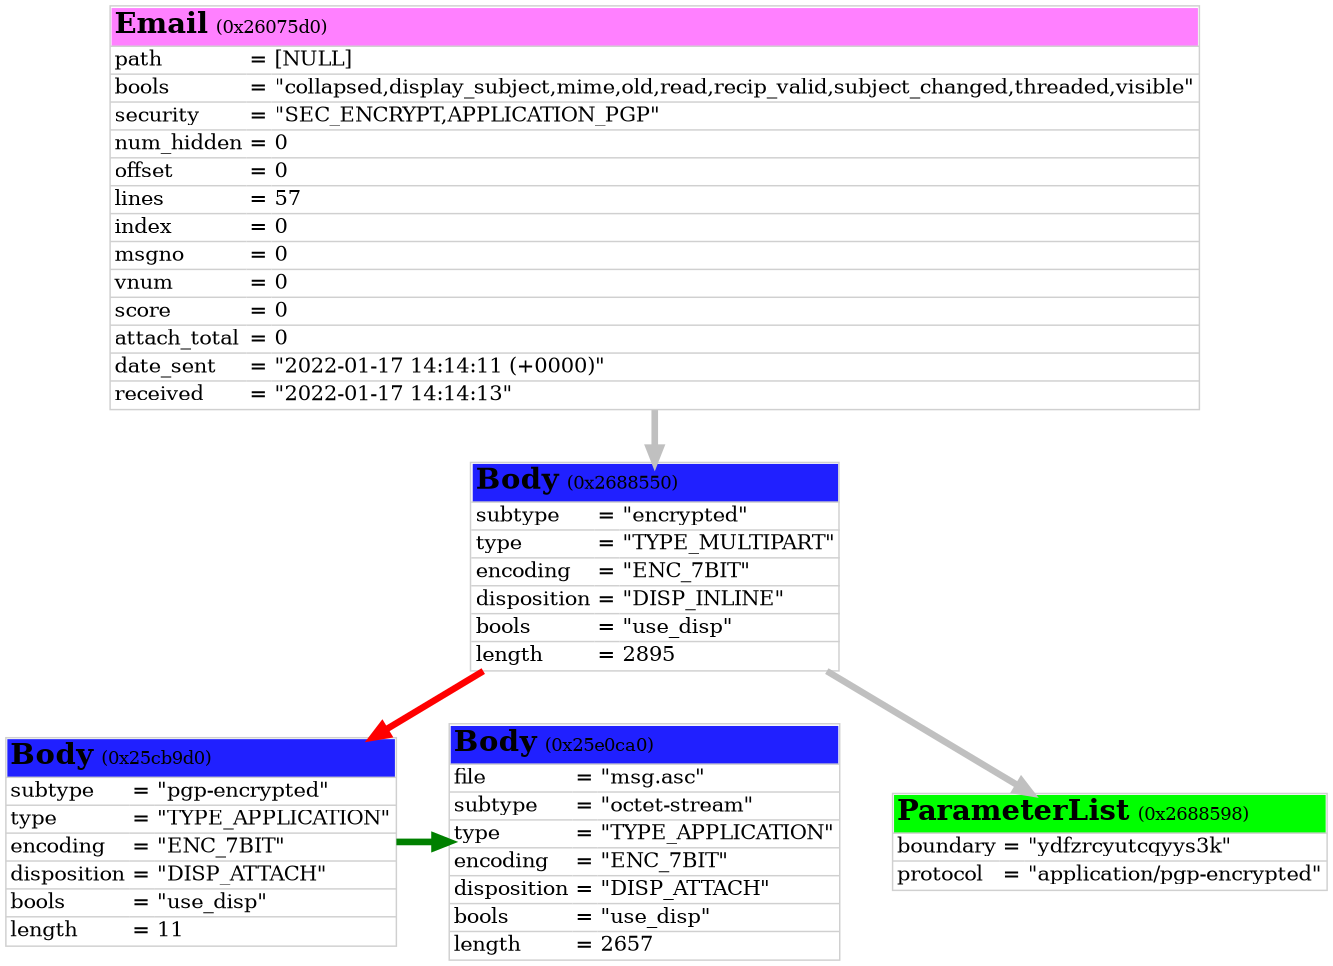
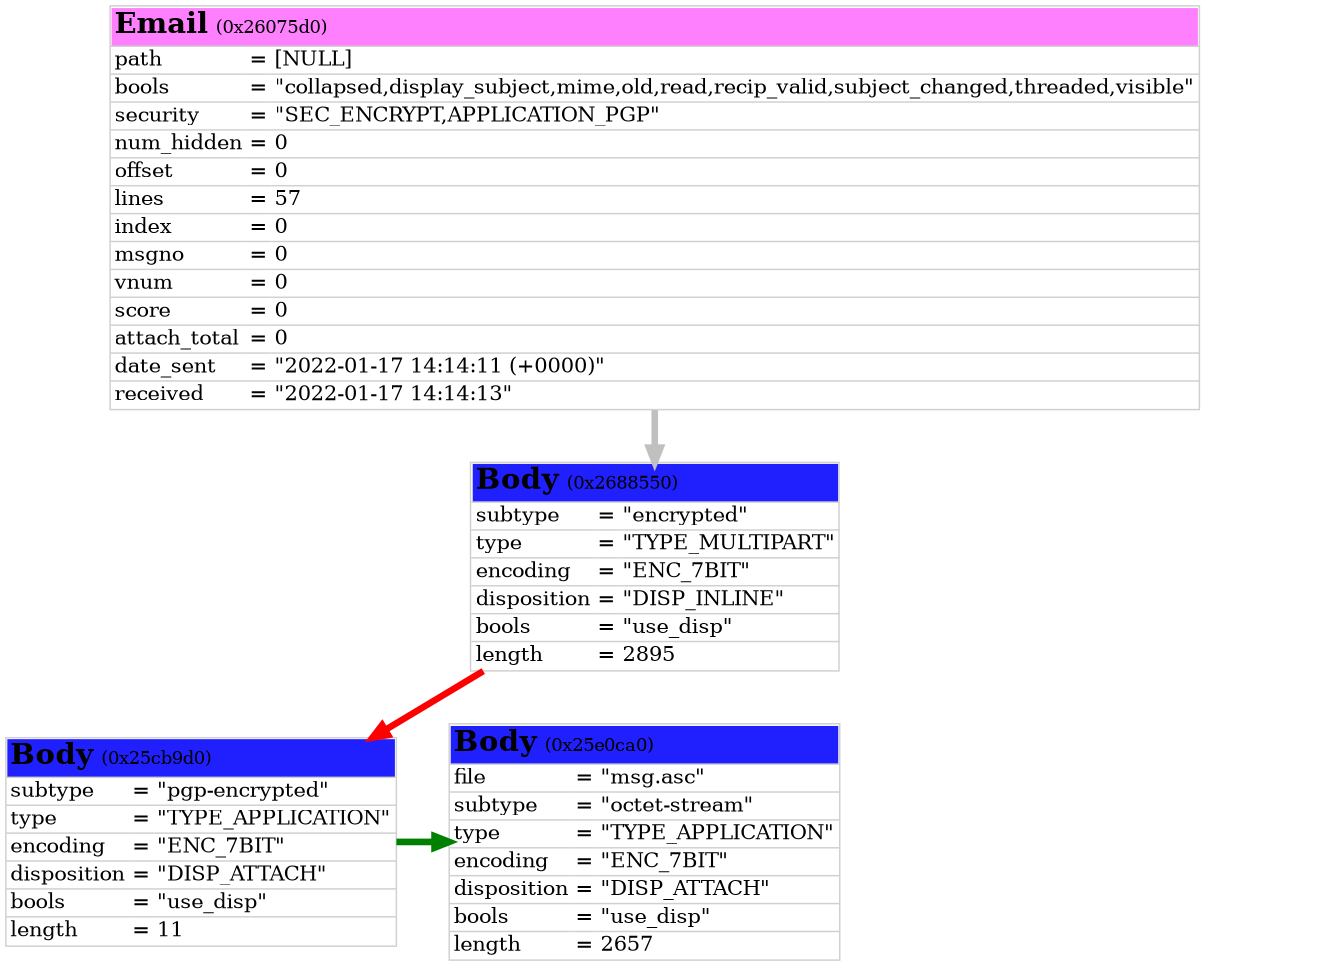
(1110, 842) -> none
